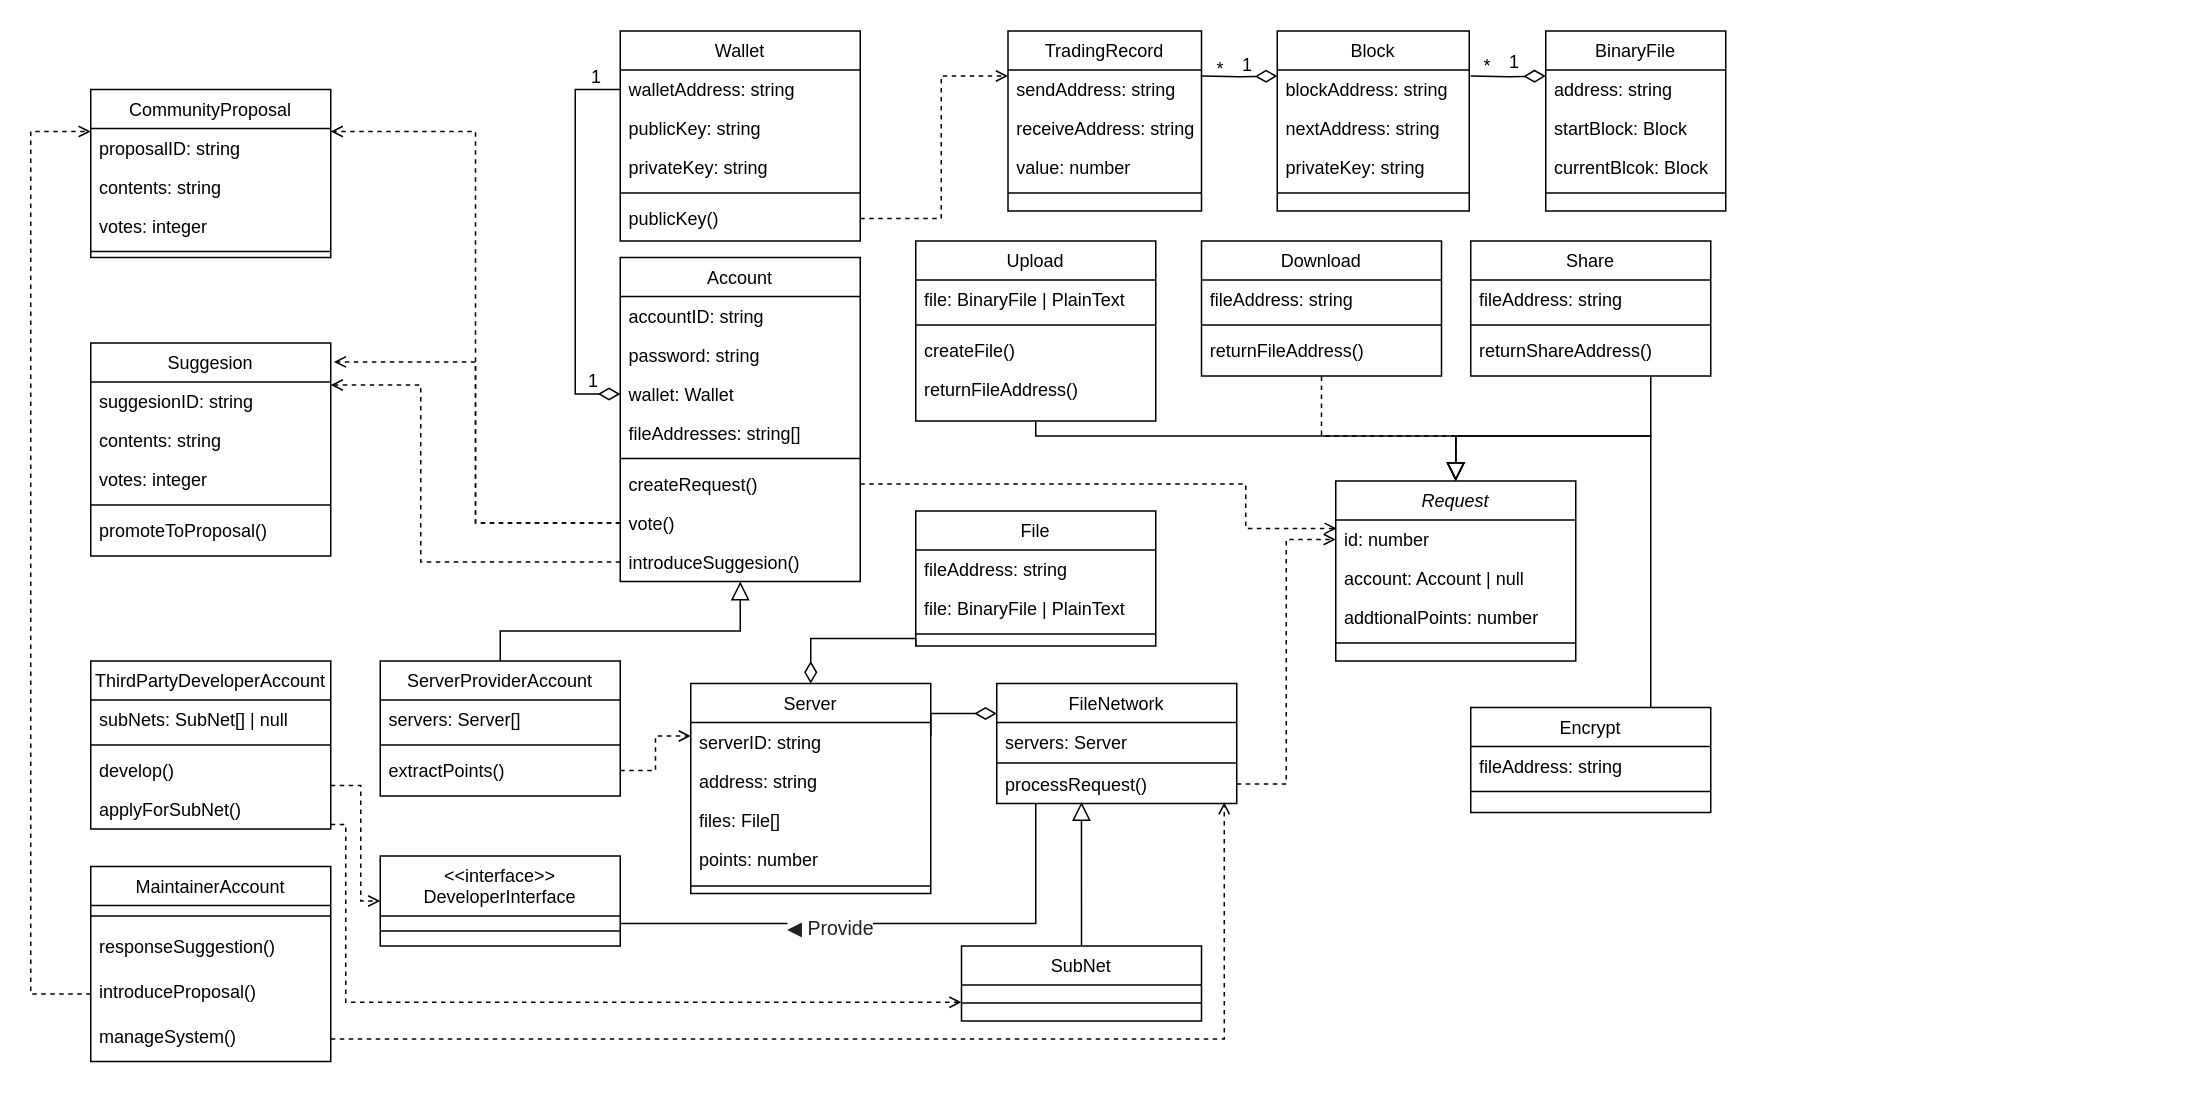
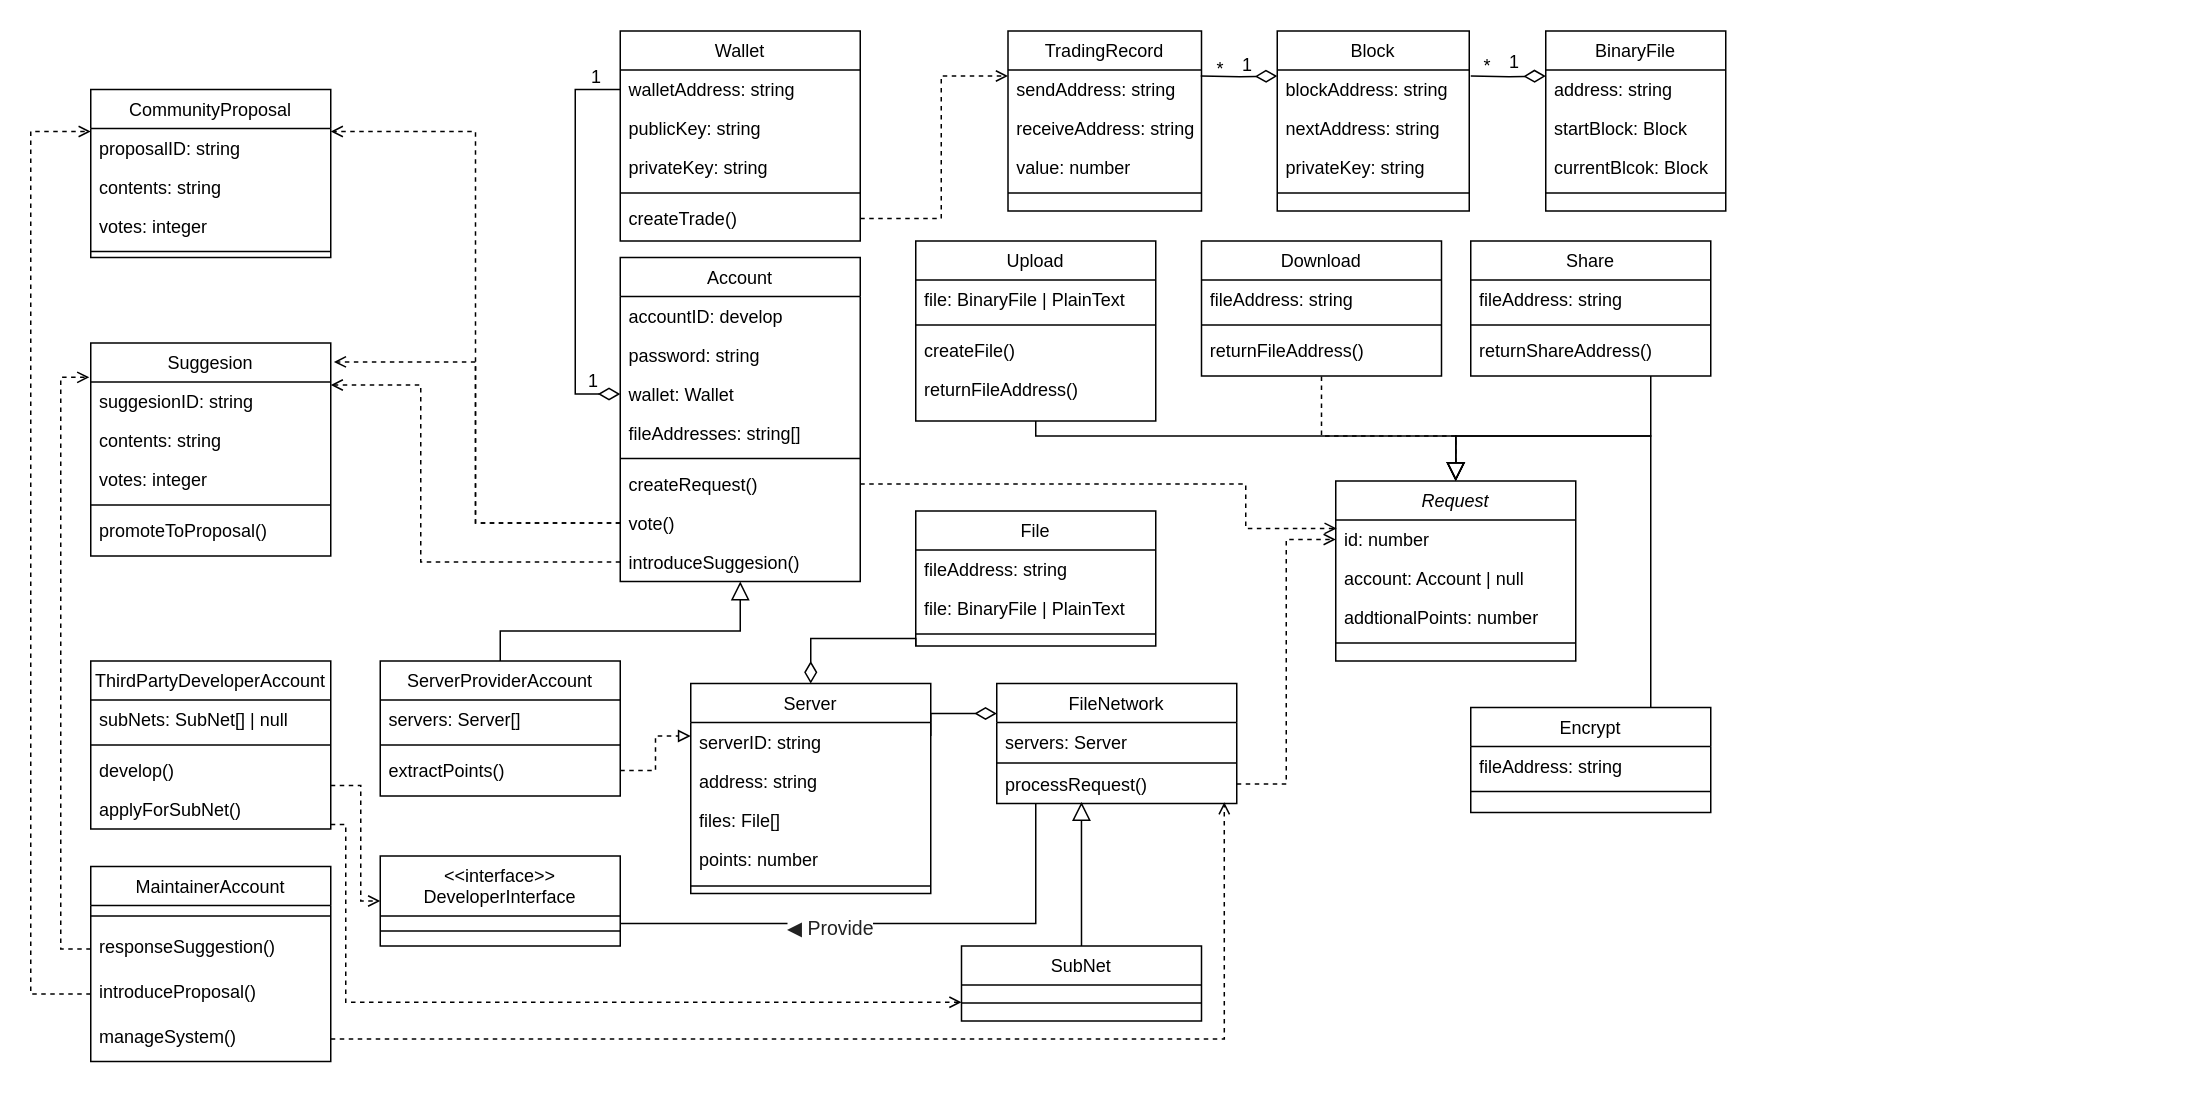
(679, 219) -> (694, 219)
(707, 317) -> (712, 317)
none -> (61, 664)
(680, 736) -> (677, 736)
